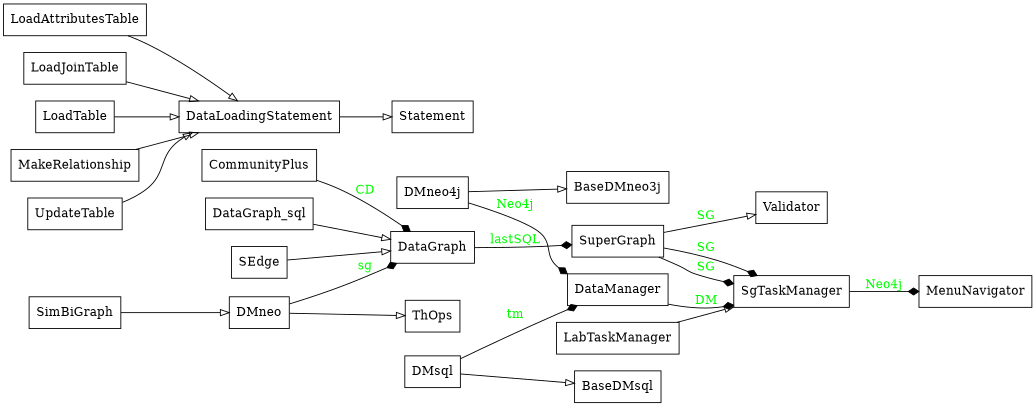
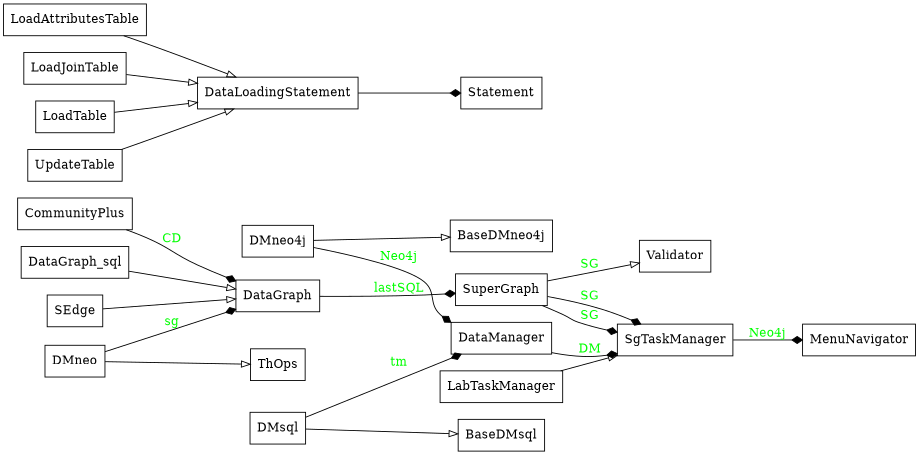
(361, 117) -> (404, 93)
(75, 165) -> none
(618, 187) -> (501, 236)
(75, 313) -> none
